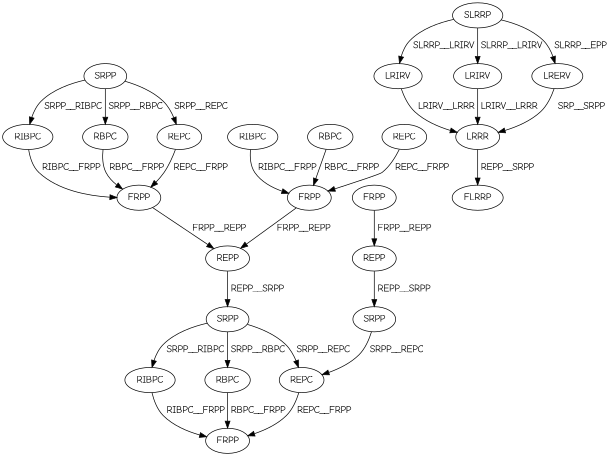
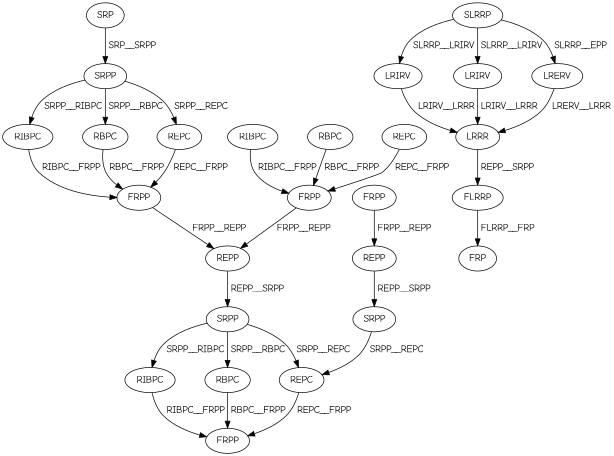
none -> (105, 15)
(580, 107) -> (580, 107)
none -> (478, 258)
